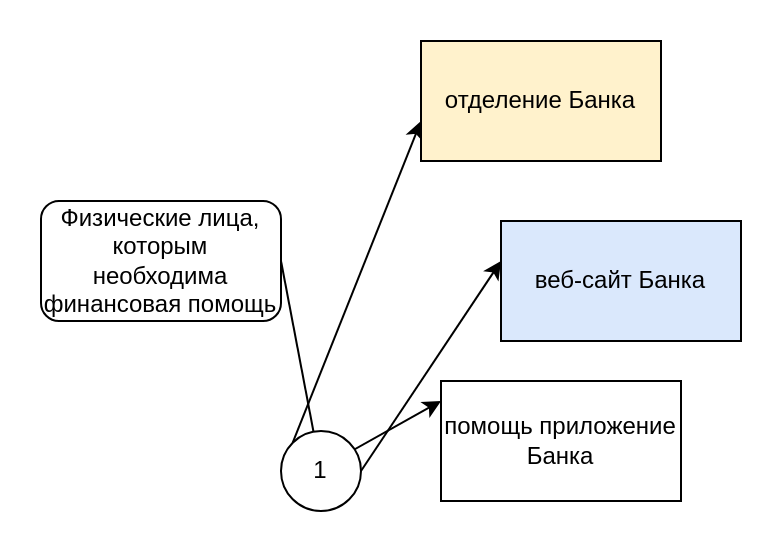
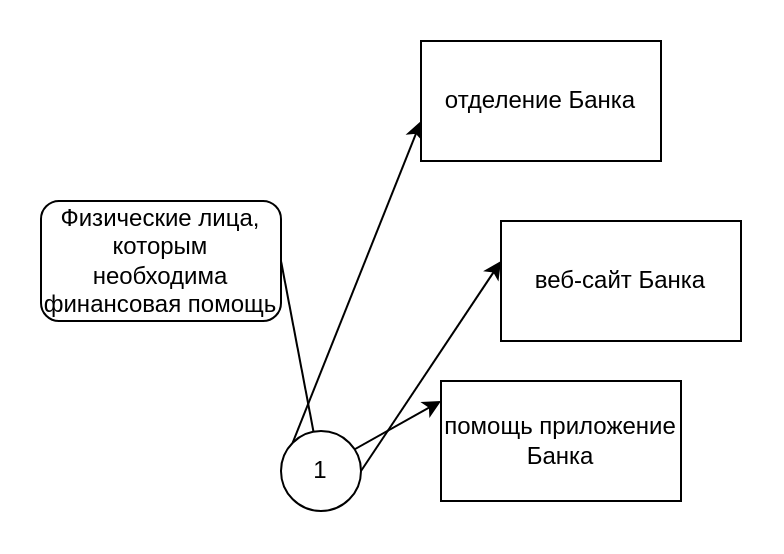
(541, 101) -> (541, 101)
(621, 281) -> (621, 281)
